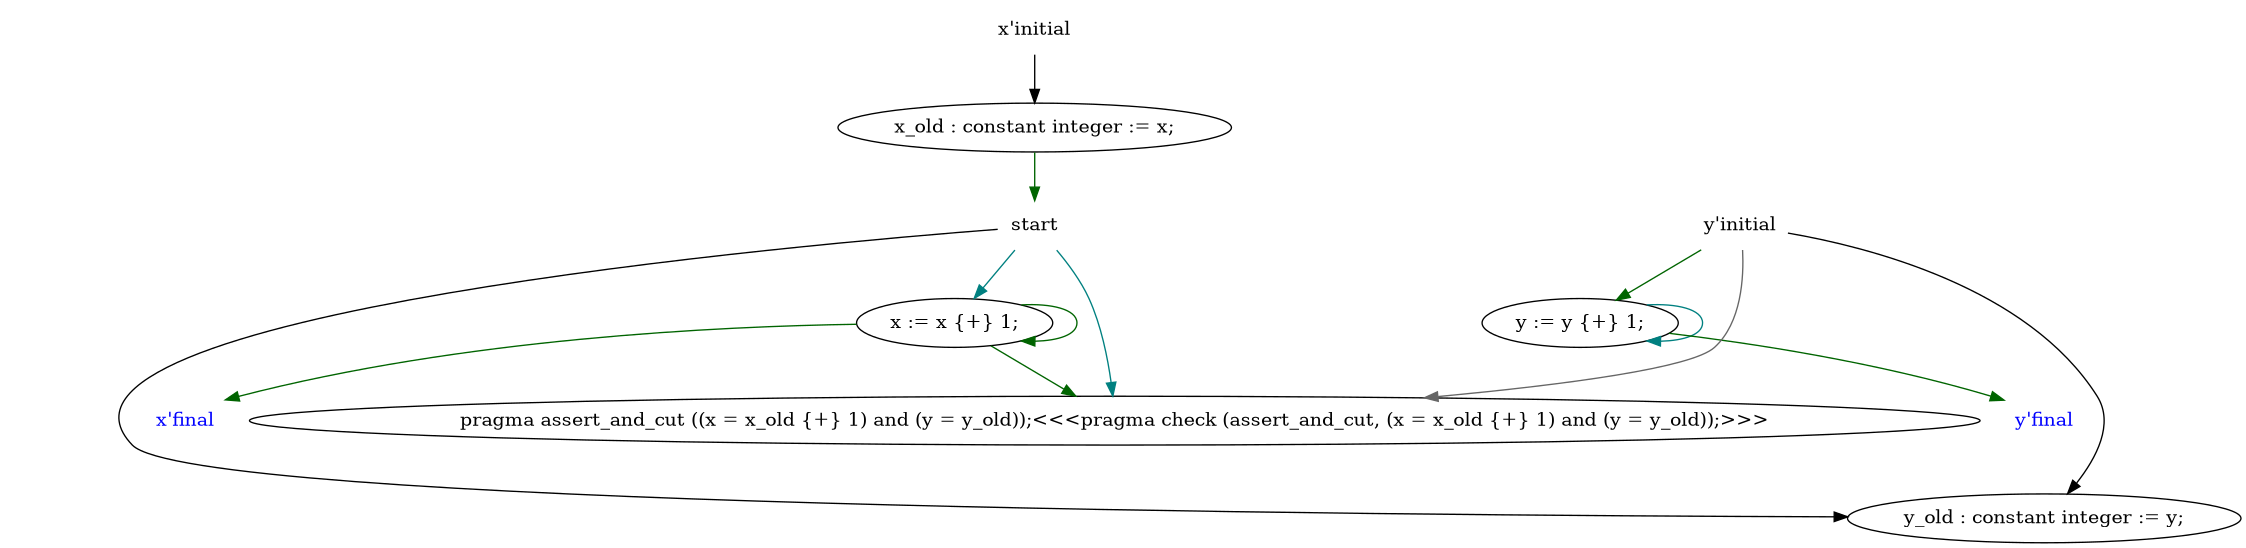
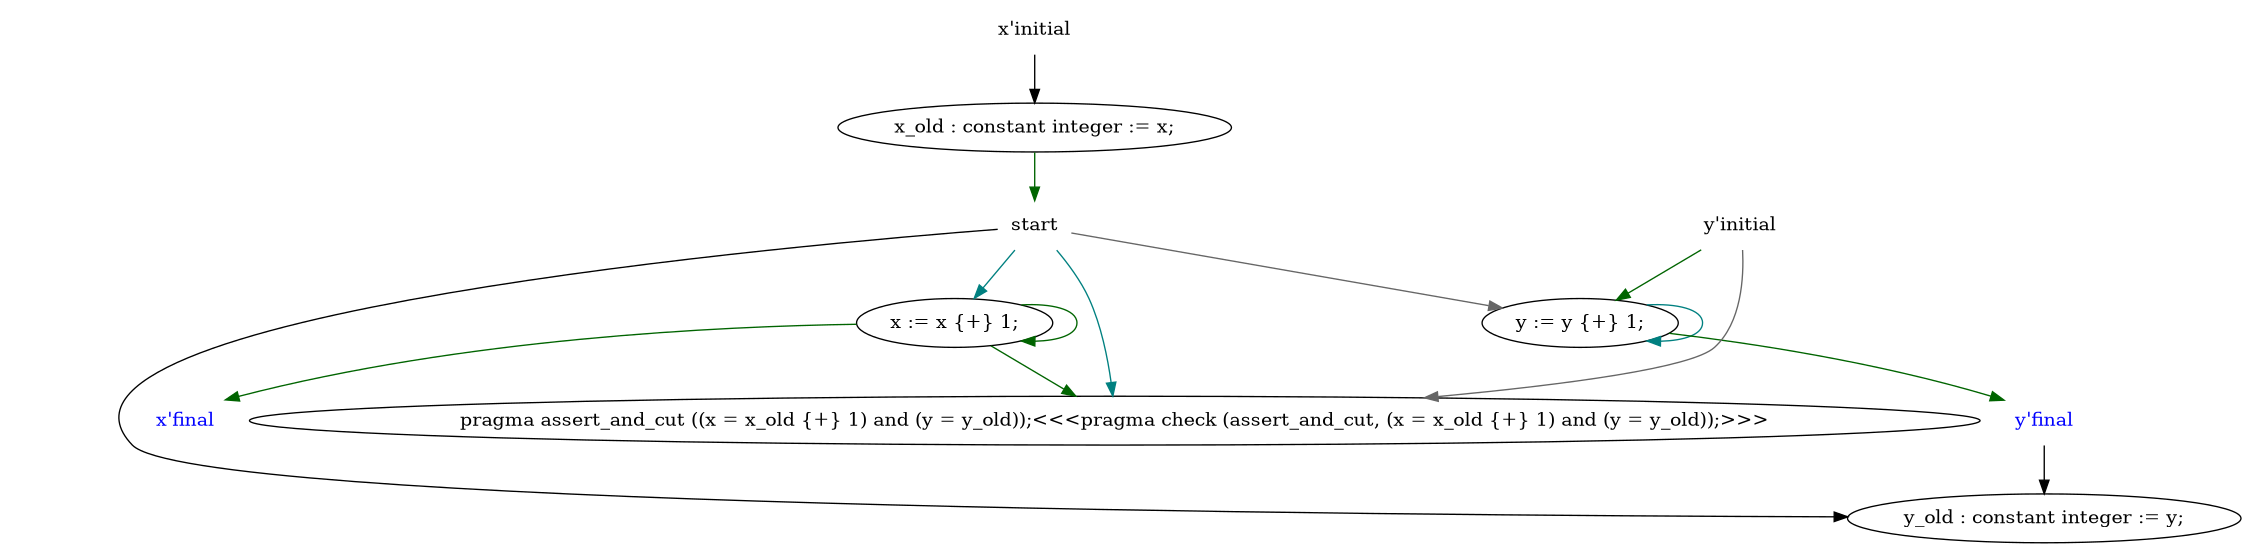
none -> (1280, 269)
(2001, 307) -> (2044, 463)
